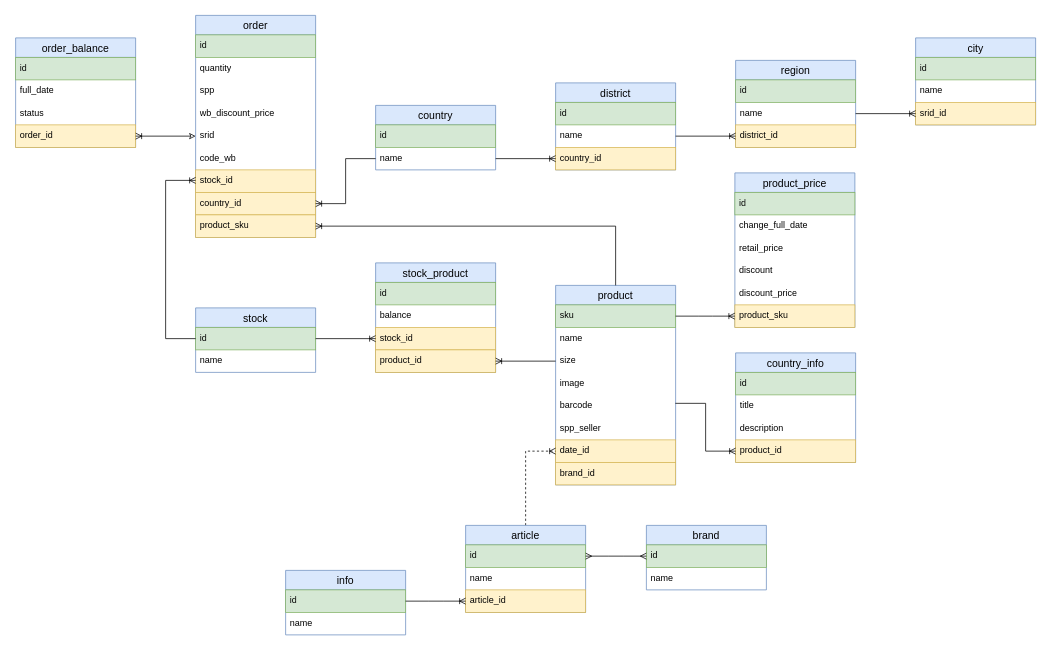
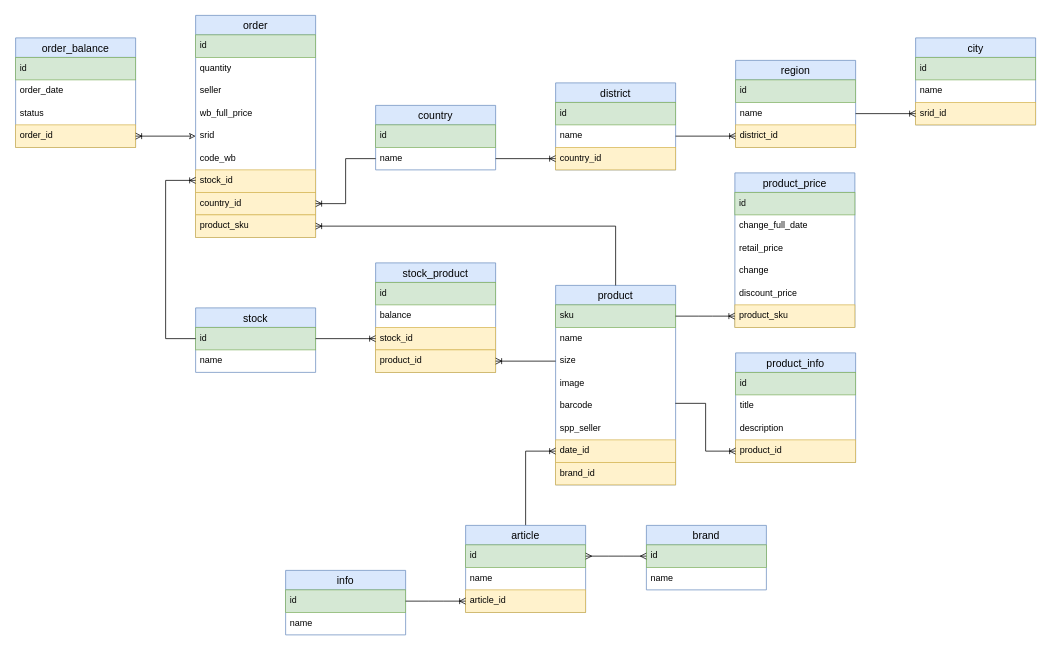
(40, 91) -> (45, 91)
(207, 91) -> (213, 91)
(240, 113) -> (229, 113)
(758, 271) -> (754, 271)
(795, 363) -> (795, 363)
(525, 474) -> (525, 474)
